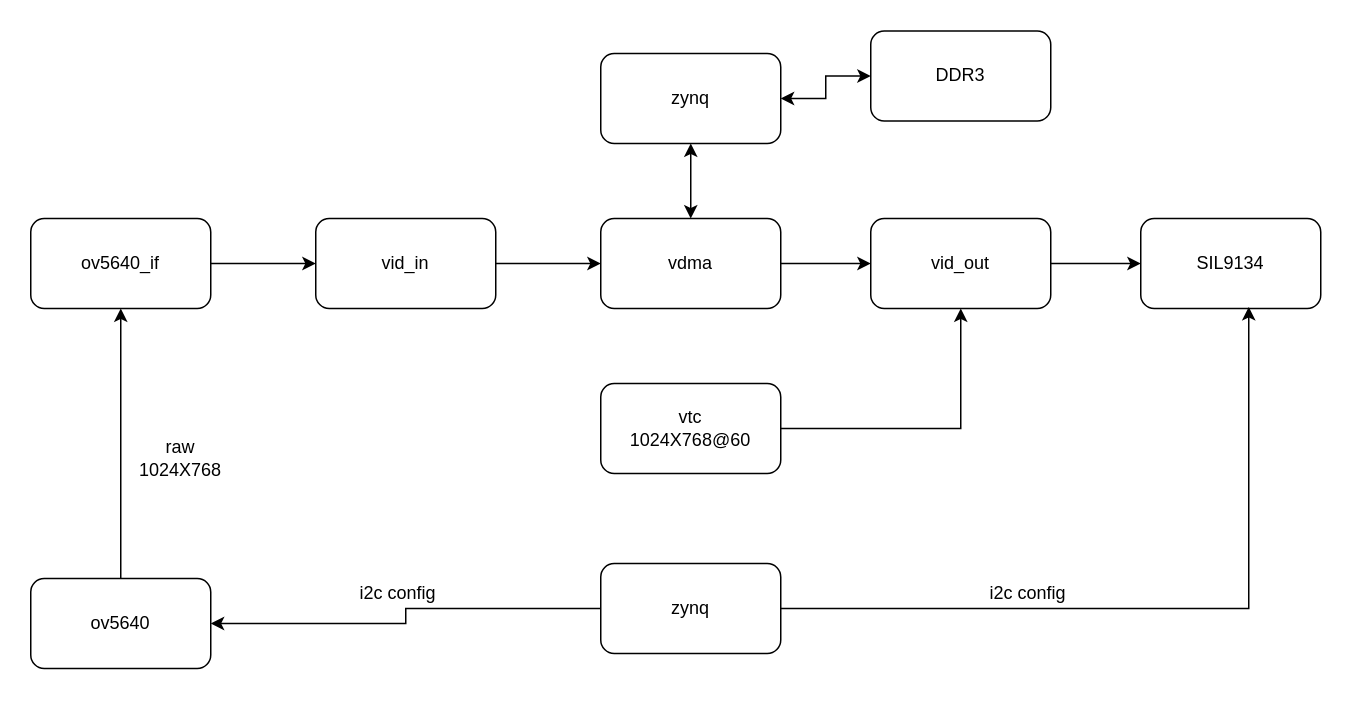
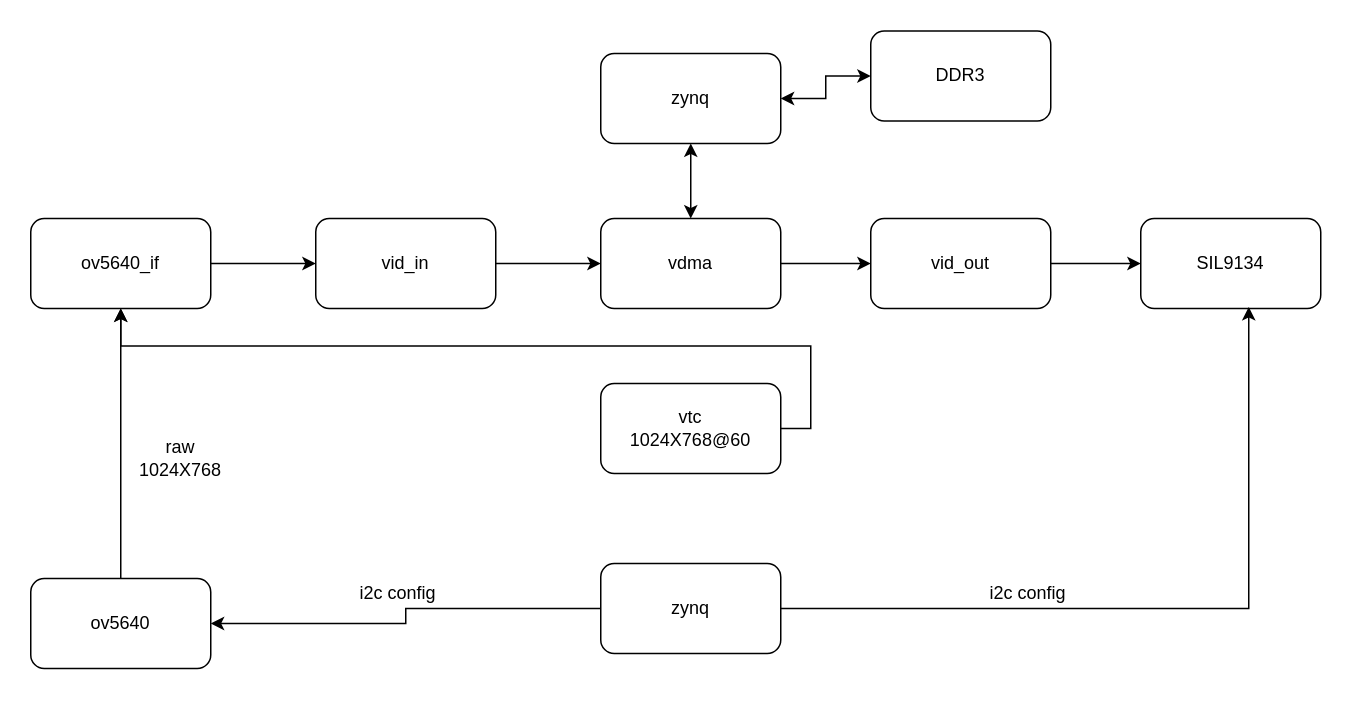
(939, 428) -> (509, 346)
